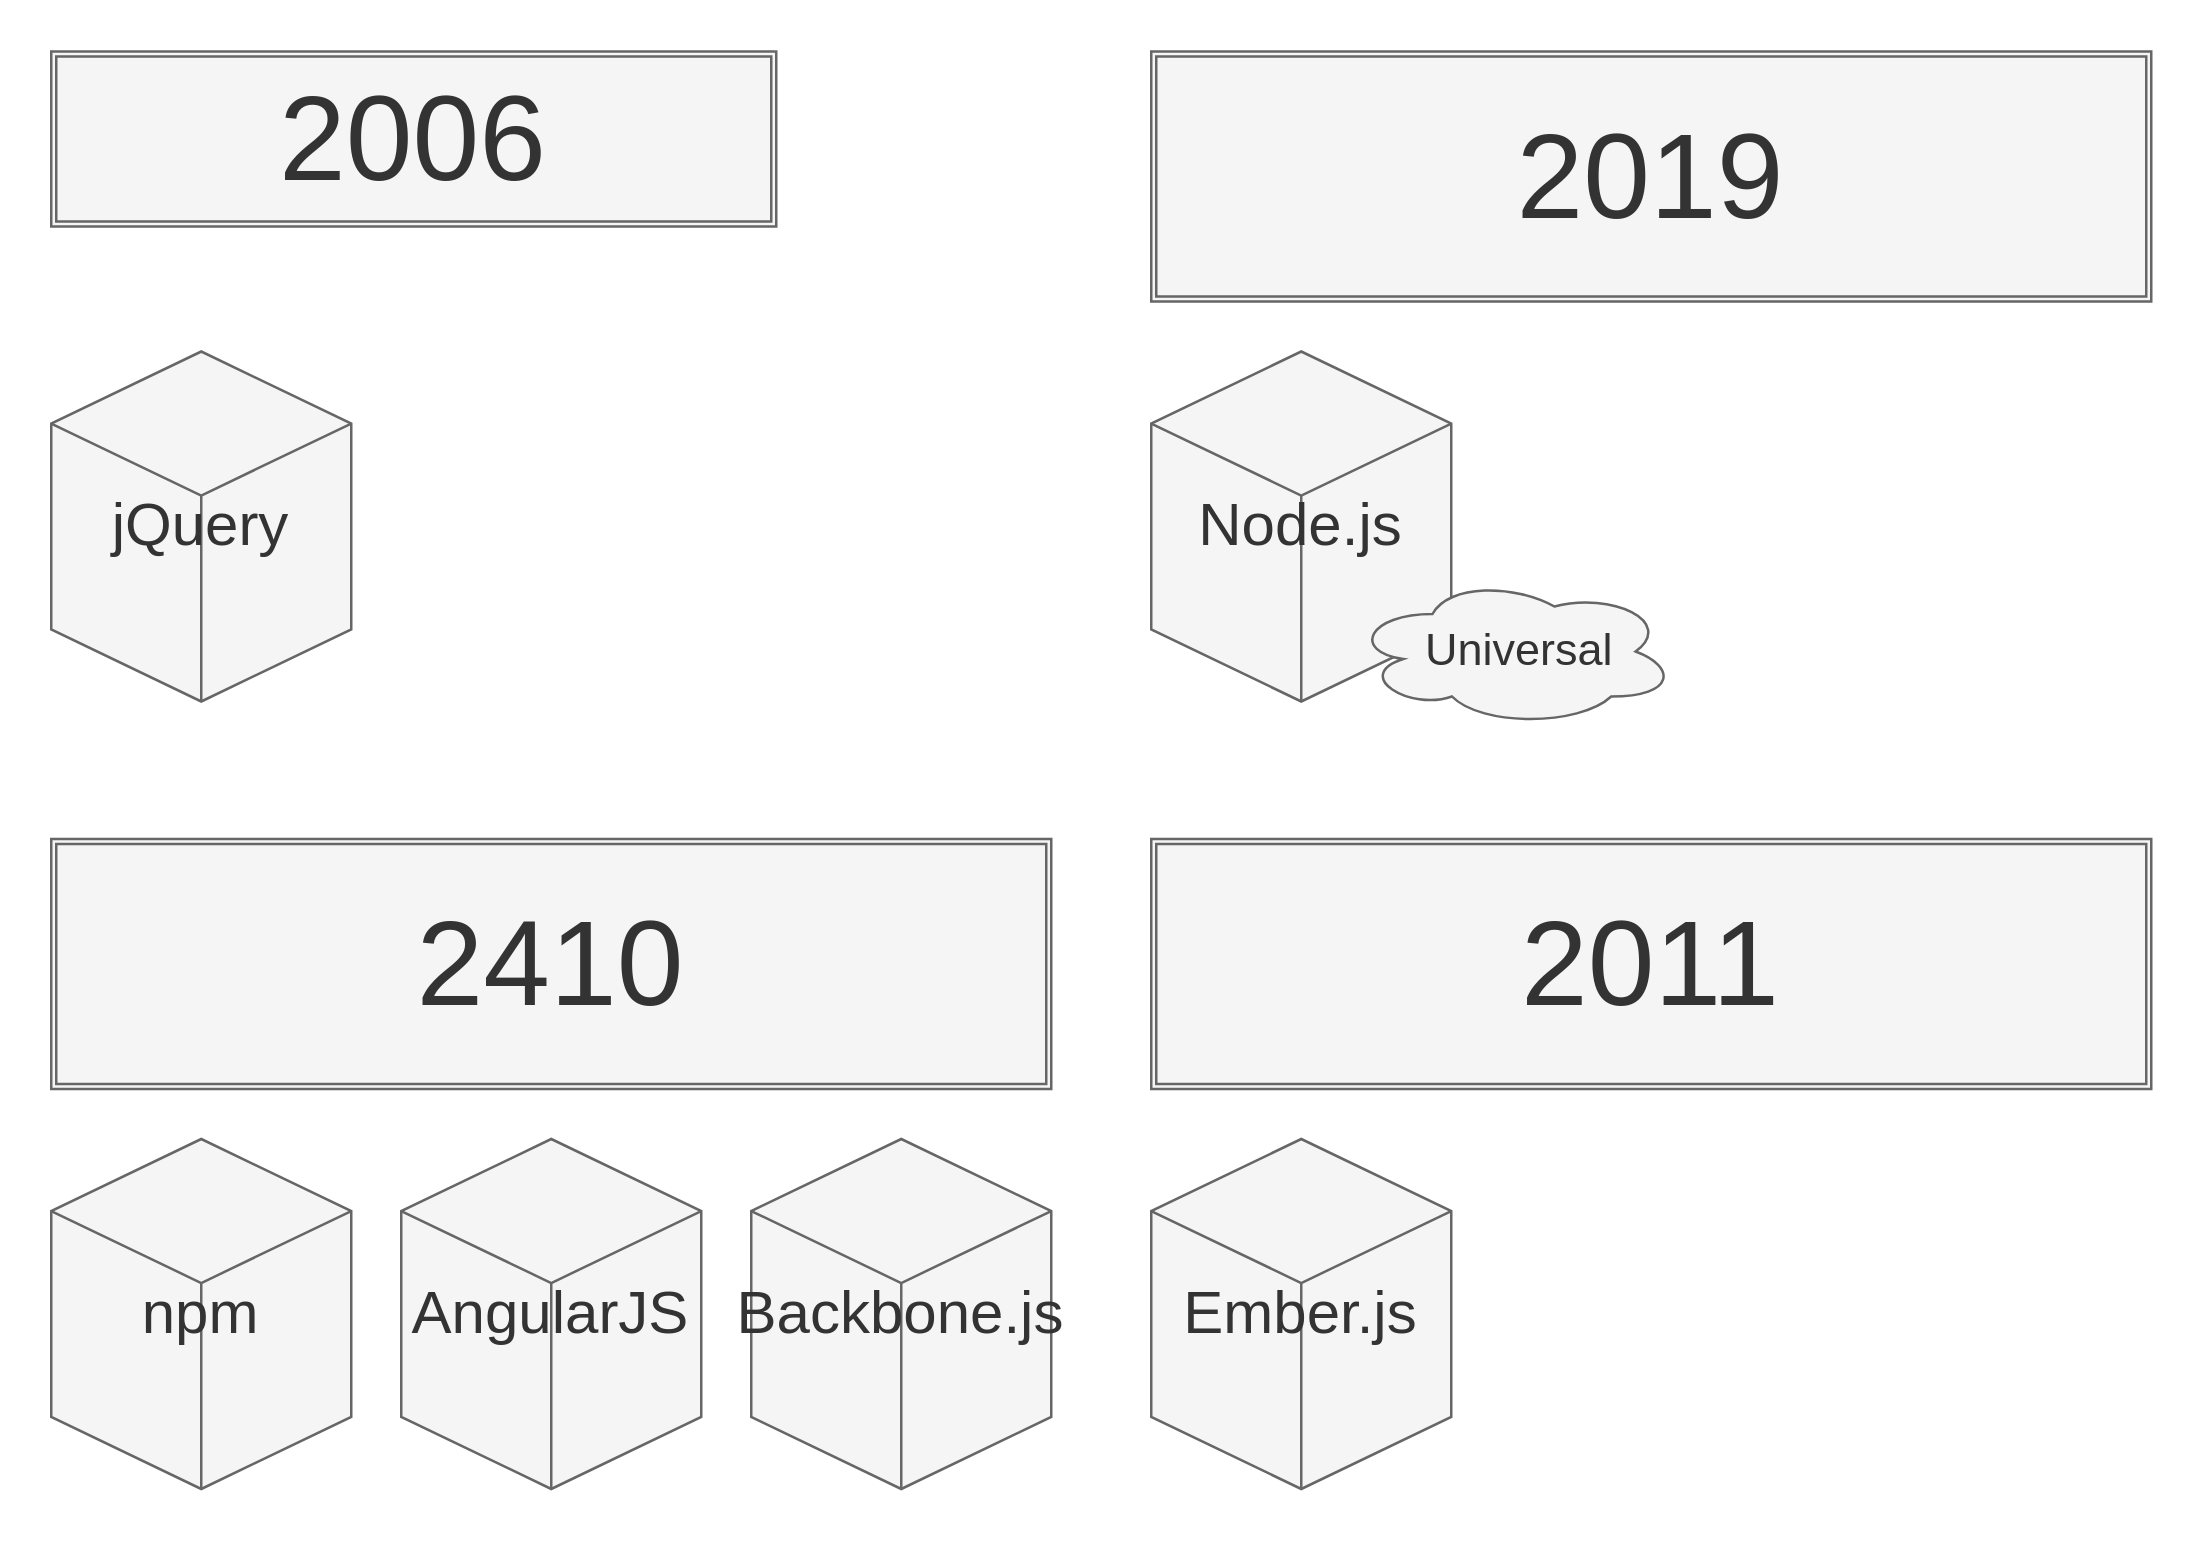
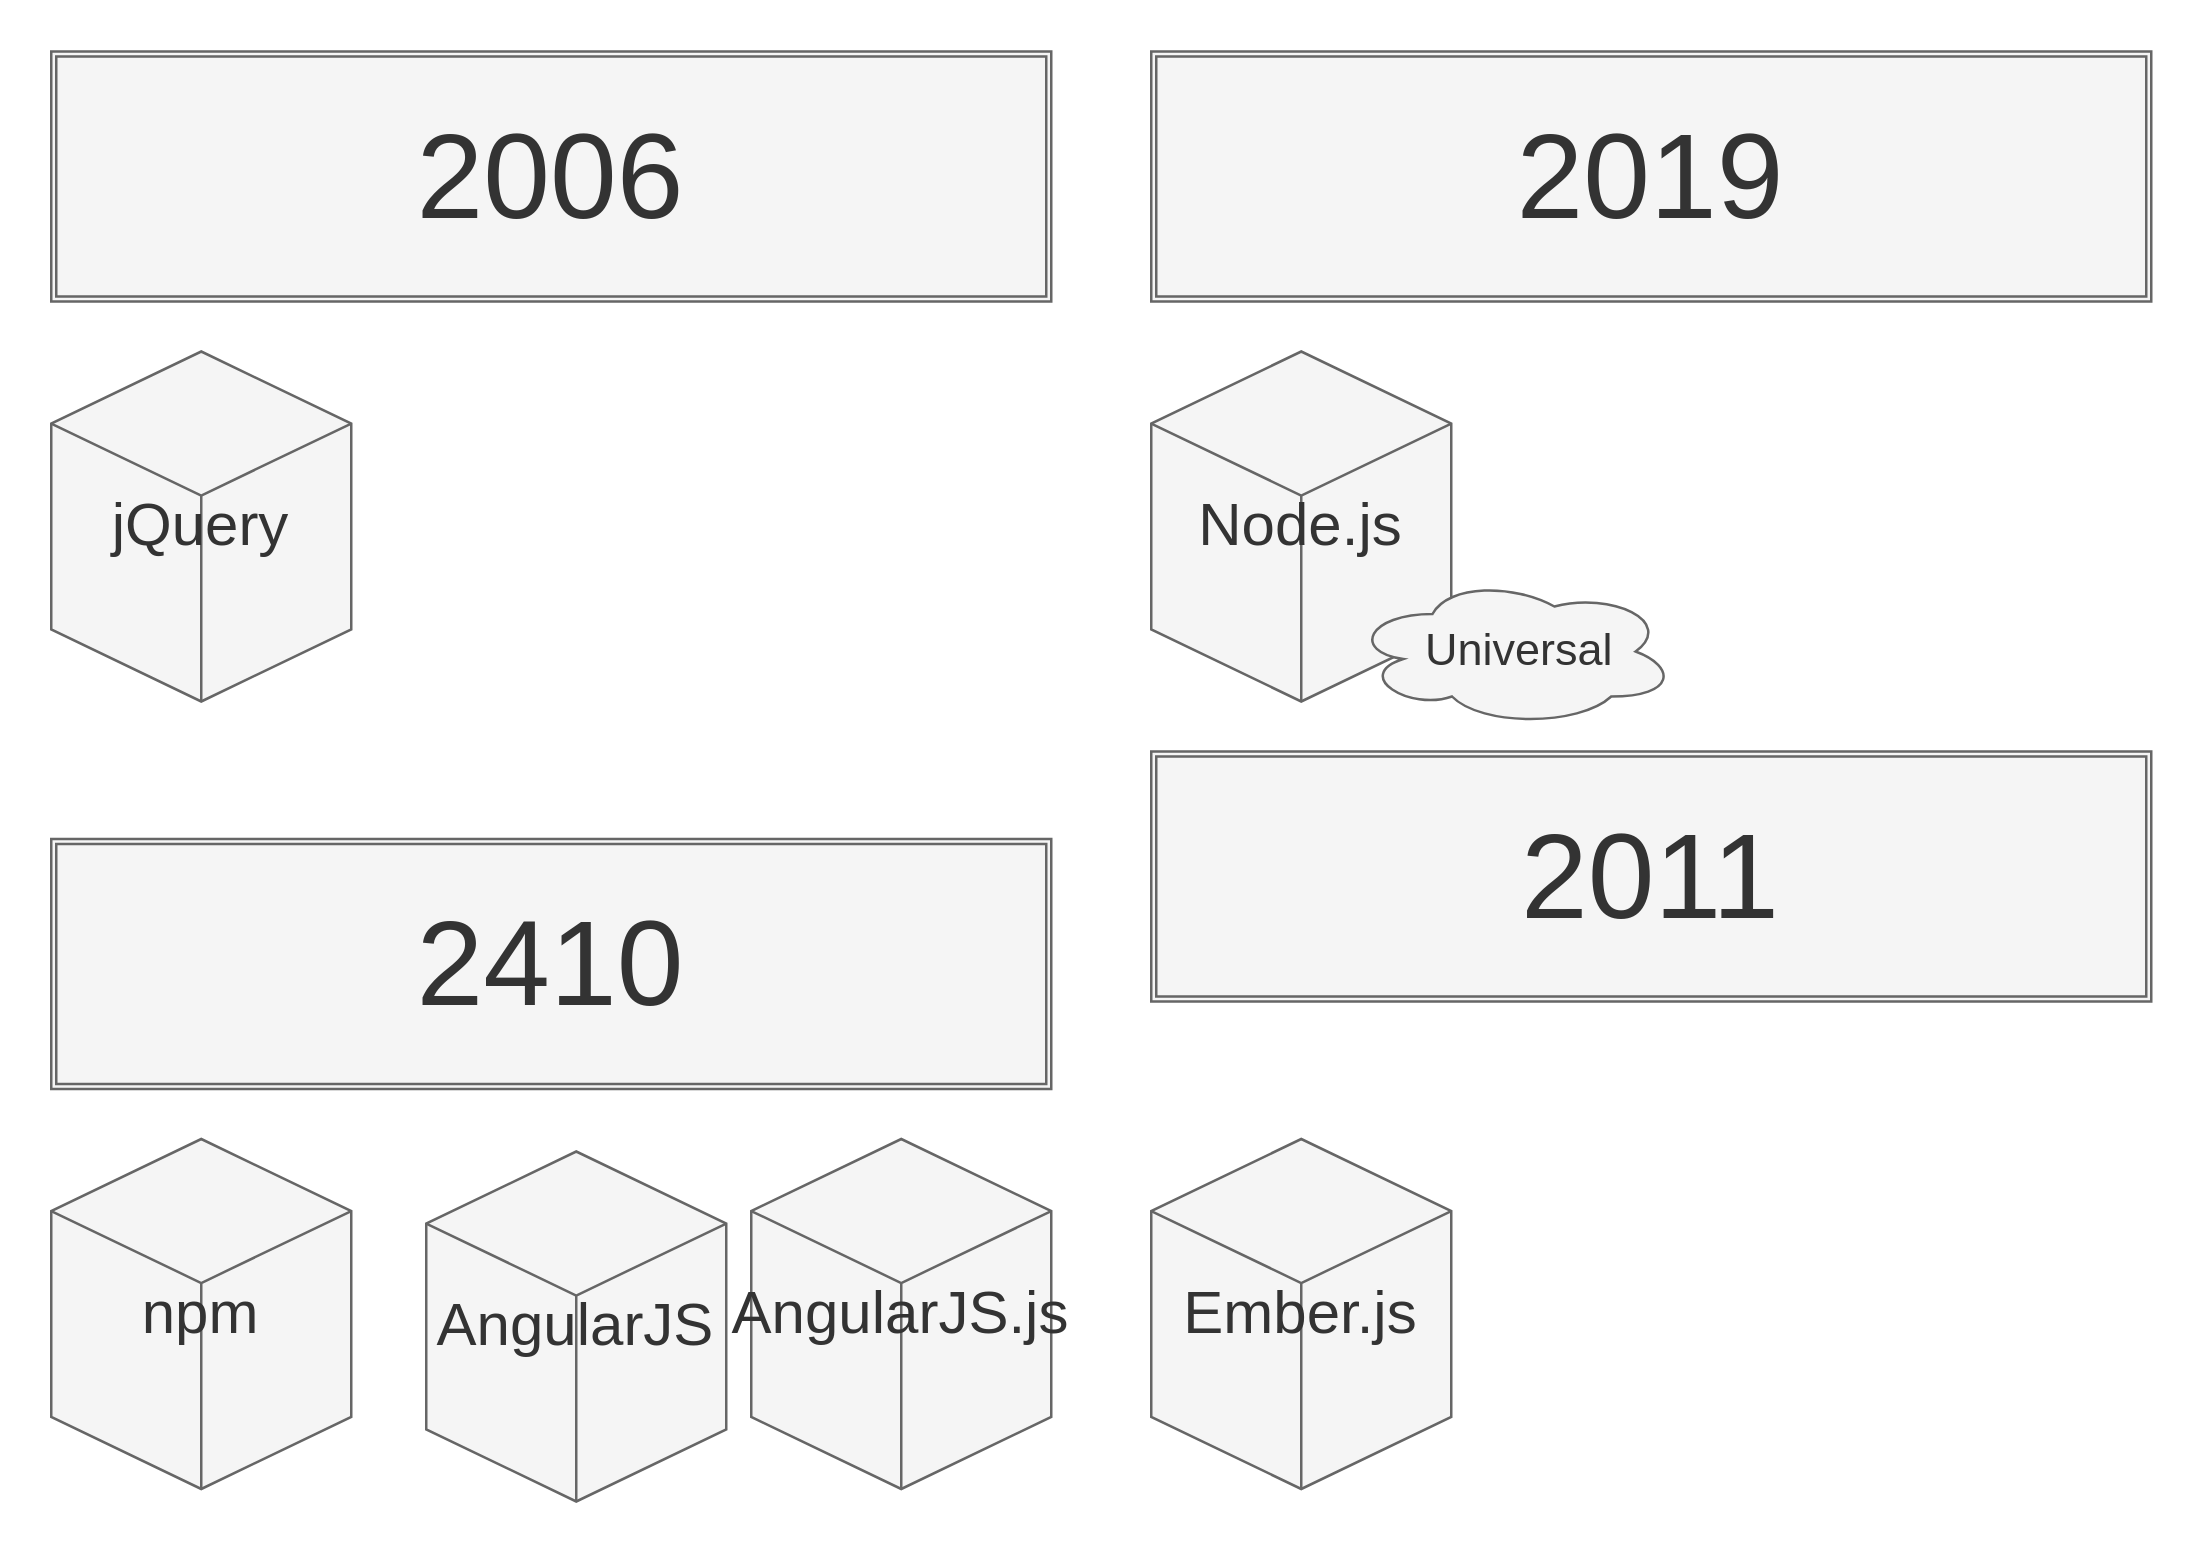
(414, 139) -> (551, 176)
(1651, 964) -> (1651, 876)
(551, 1314) -> (576, 1326)
(901, 1314) -> (901, 1314)
